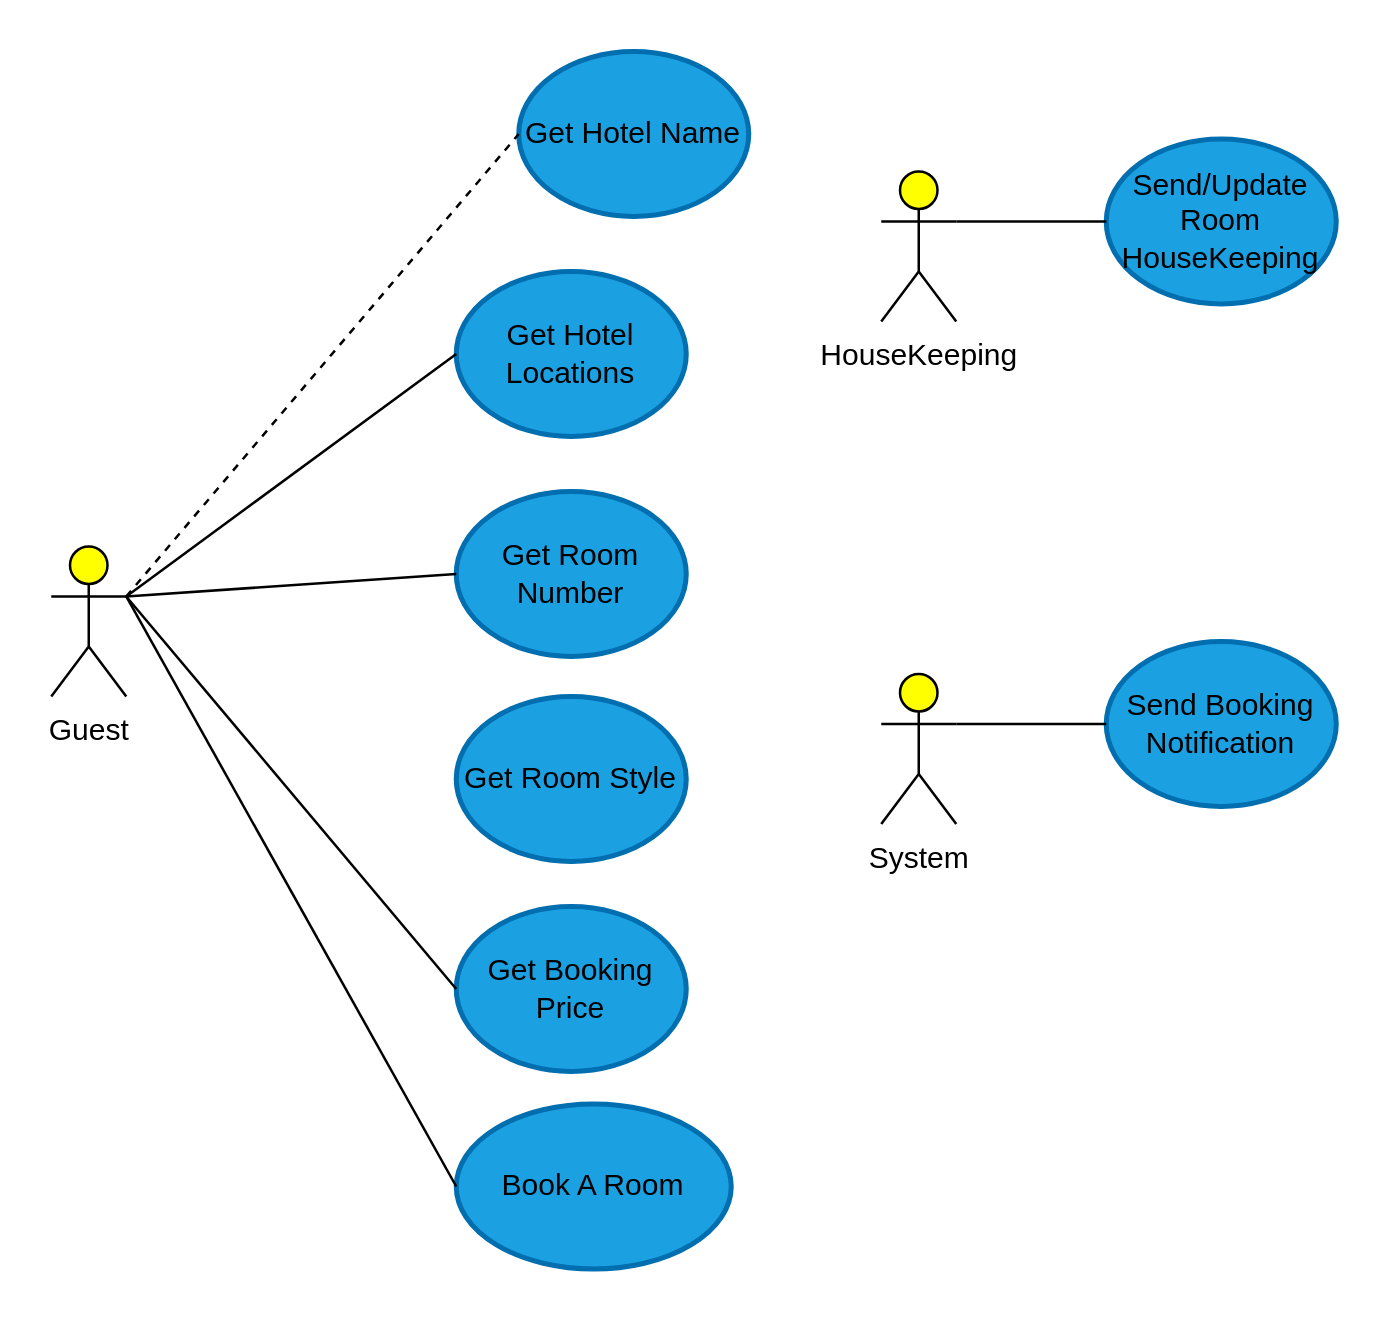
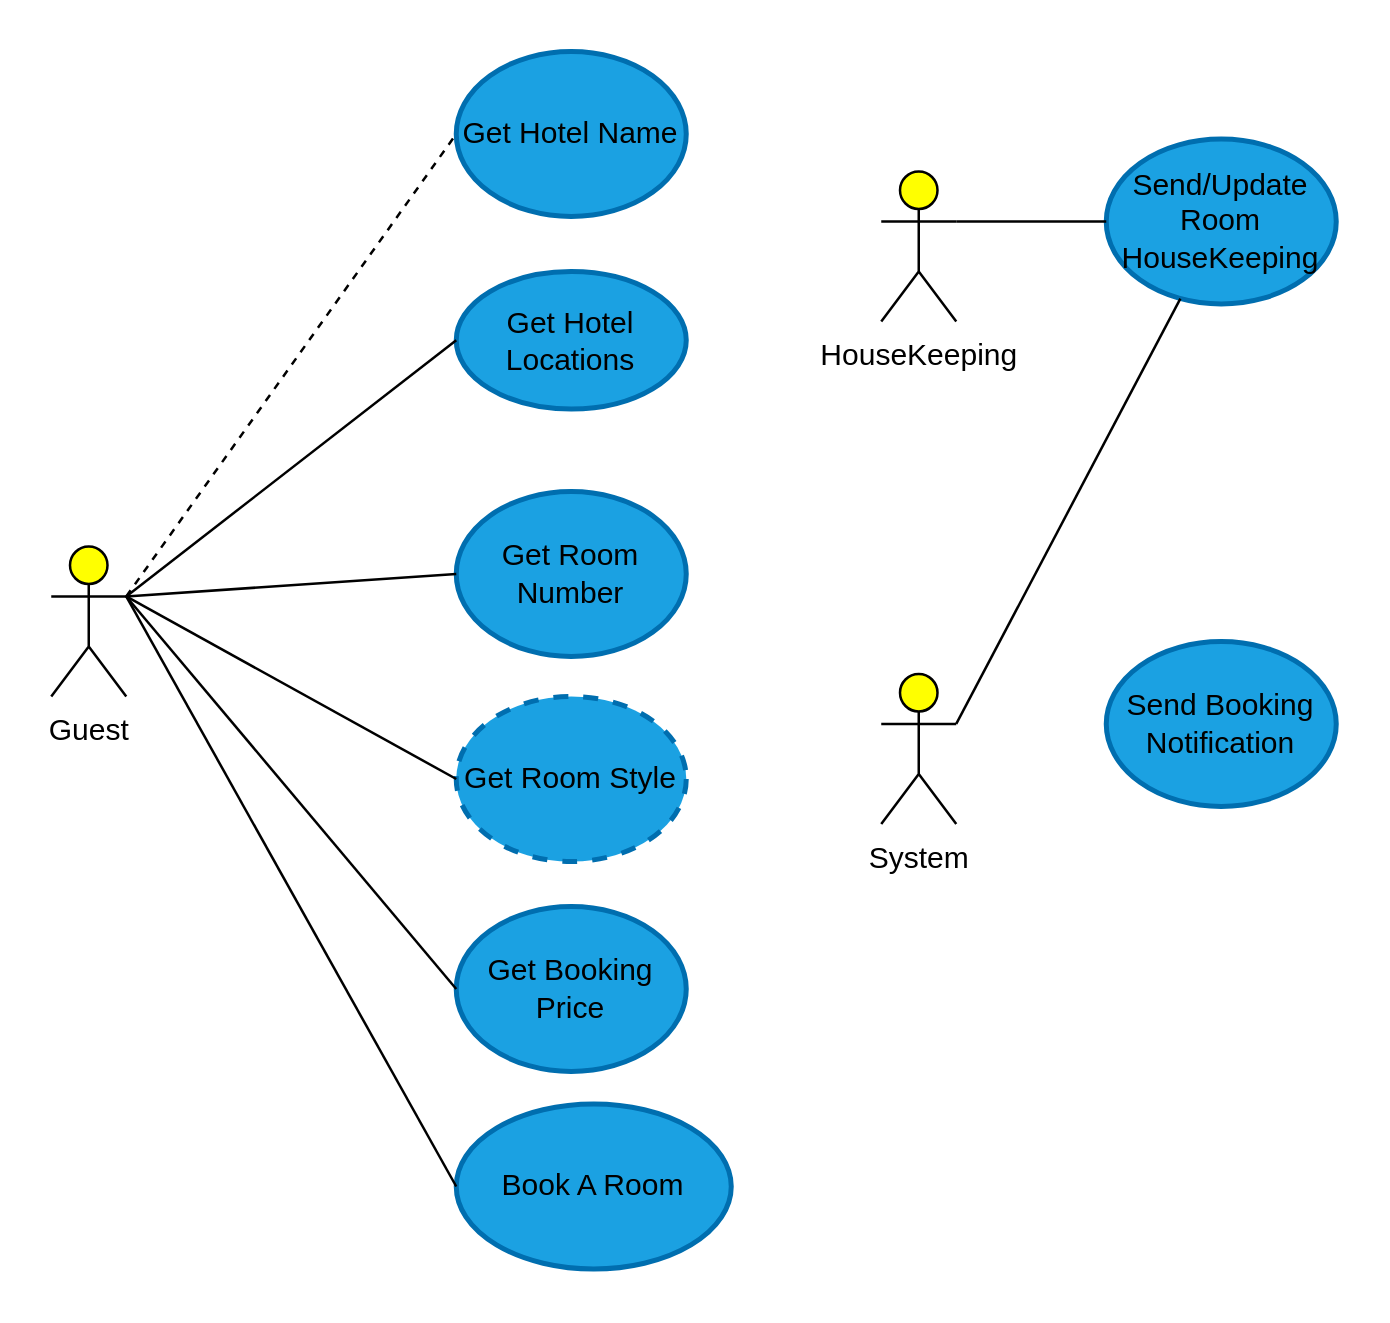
(634, 134) -> (571, 134)
(571, 354) -> (571, 340)
none -> (296, 690)
(1032, 724) -> (1068, 511)
(571, 779) -> (571, 779)
